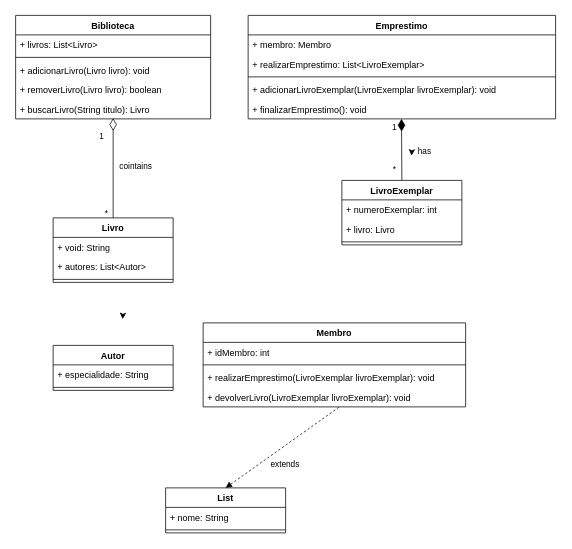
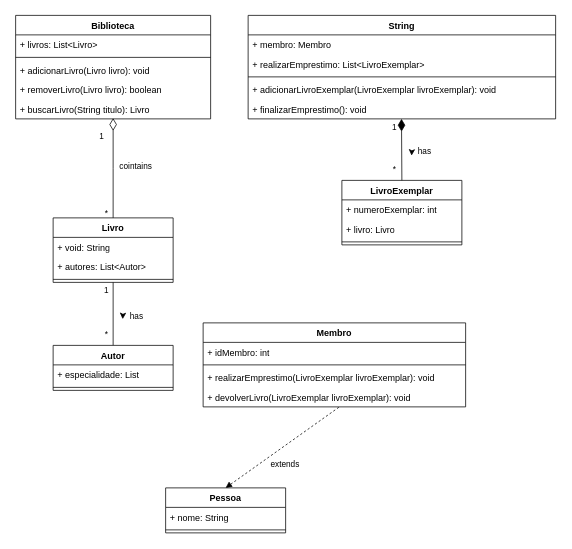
(402, 26) -> (402, 26)
none -> (113, 314)
(107, 376) -> (102, 376)
(225, 499) -> (225, 499)
